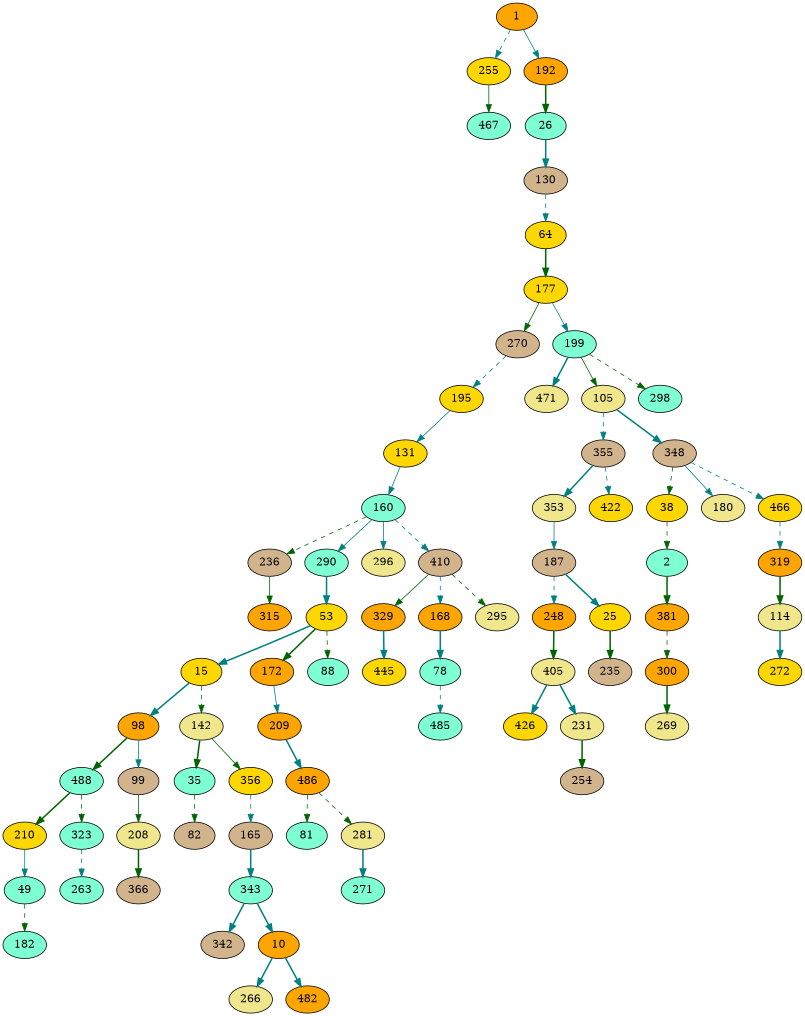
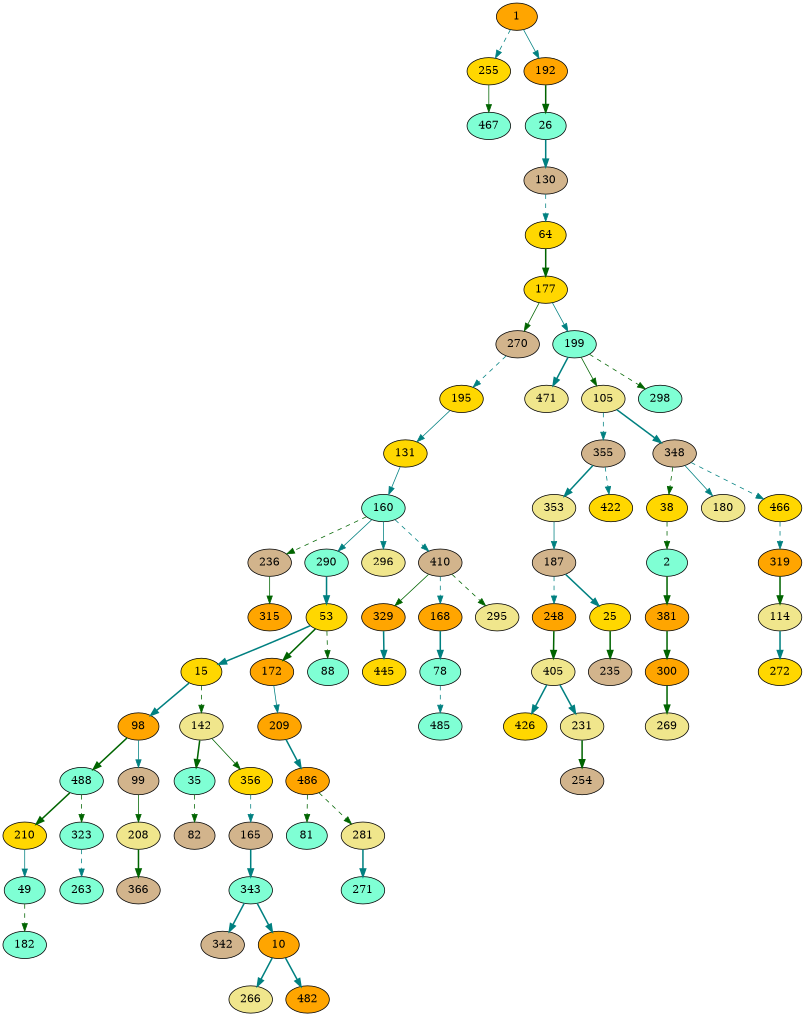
(667, 641) -> (667, 641)
